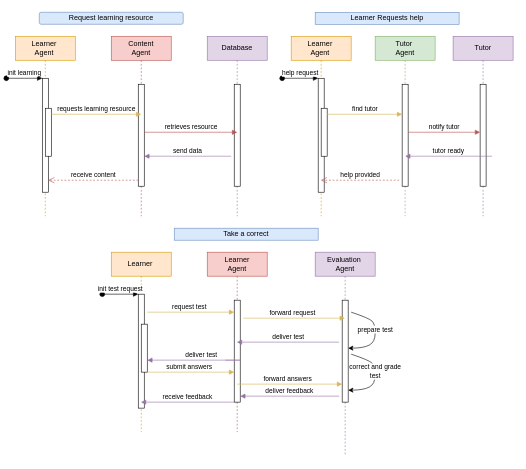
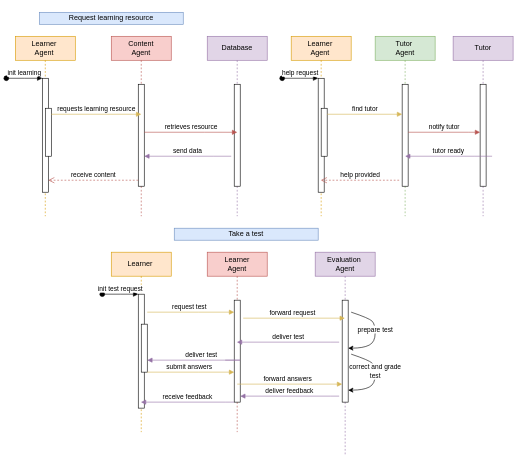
(111, 18) -> (111, 18)
(387, 18) -> none
(246, 234) -> (246, 234)
